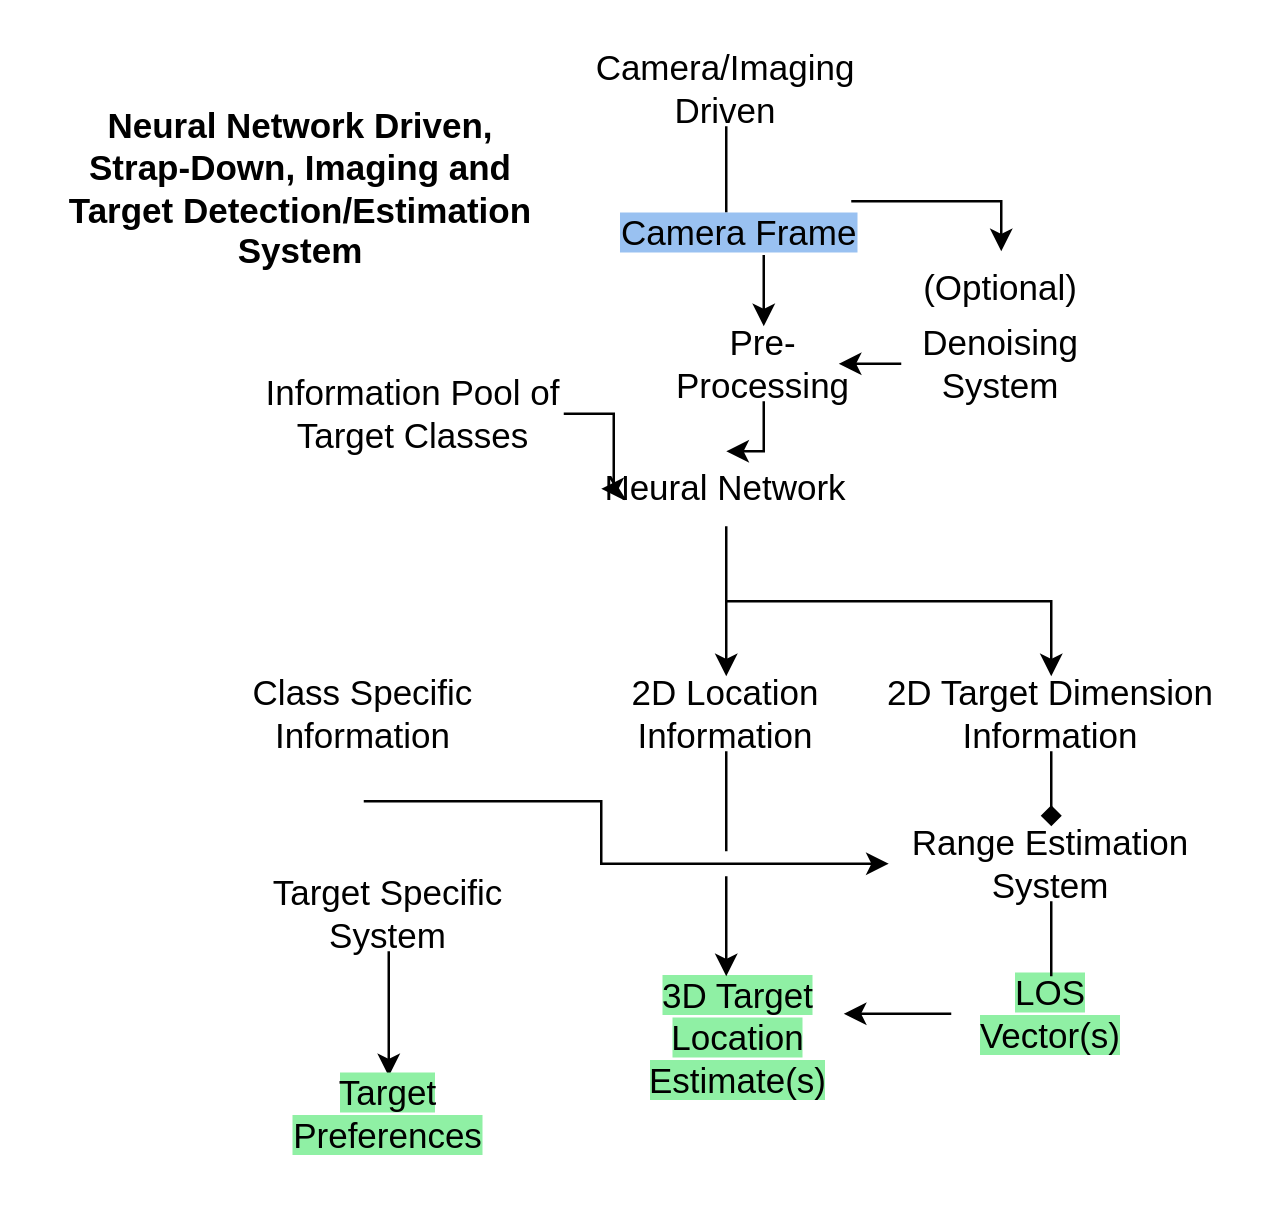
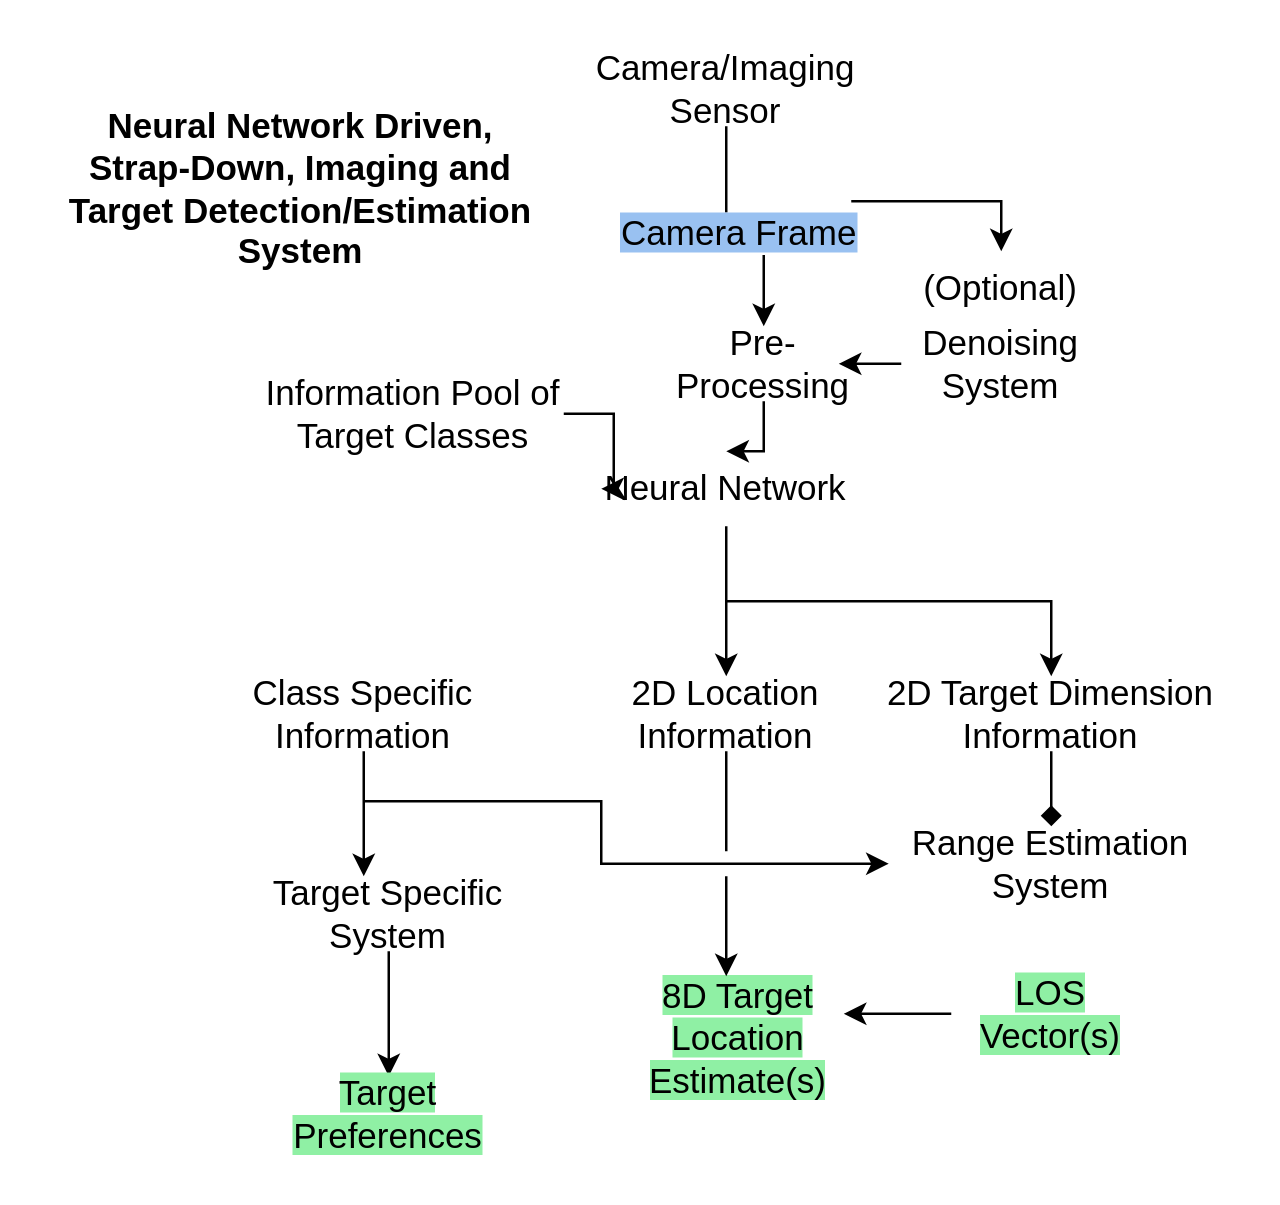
(726, 89) -> (726, 89)
none -> (364, 833)
(1051, 939) -> none
(739, 1039) -> (739, 1039)
